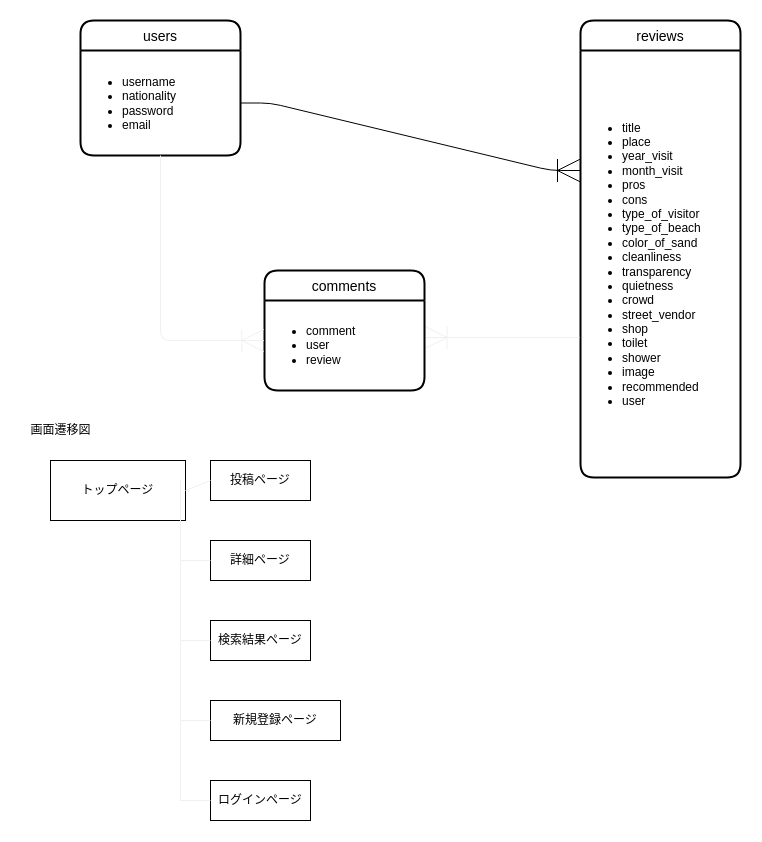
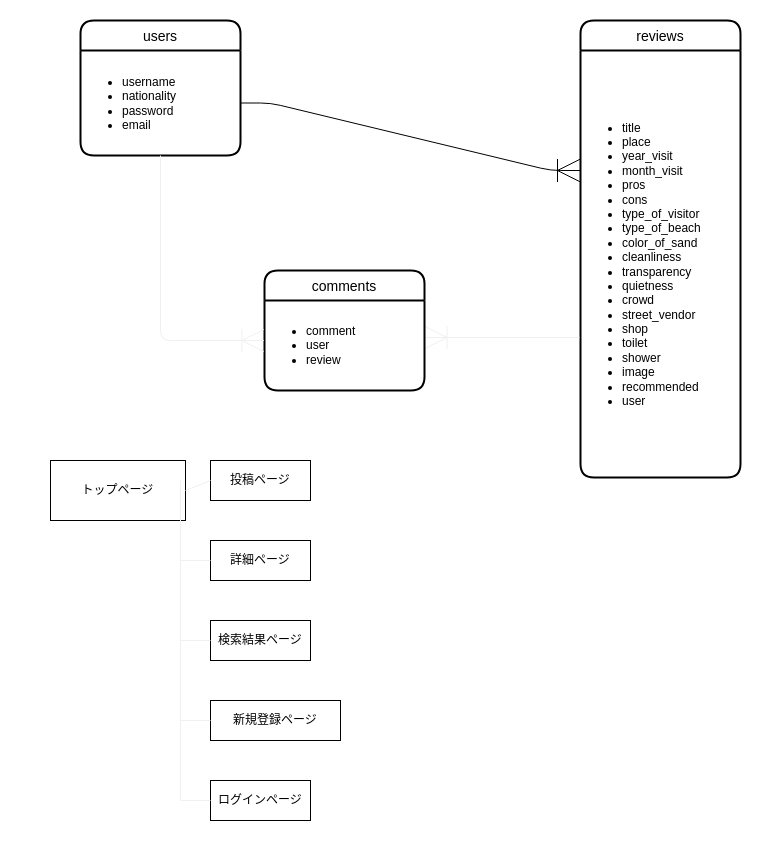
(61, 431) -> none
